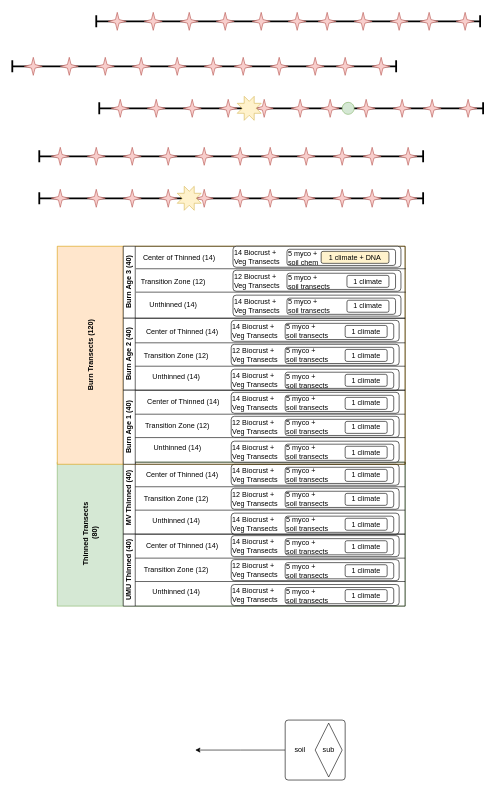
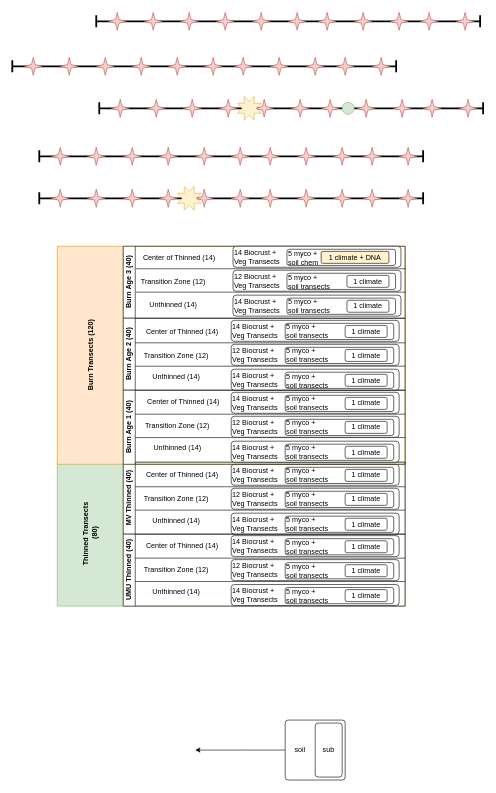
(329, 750) -> (329, 750)
